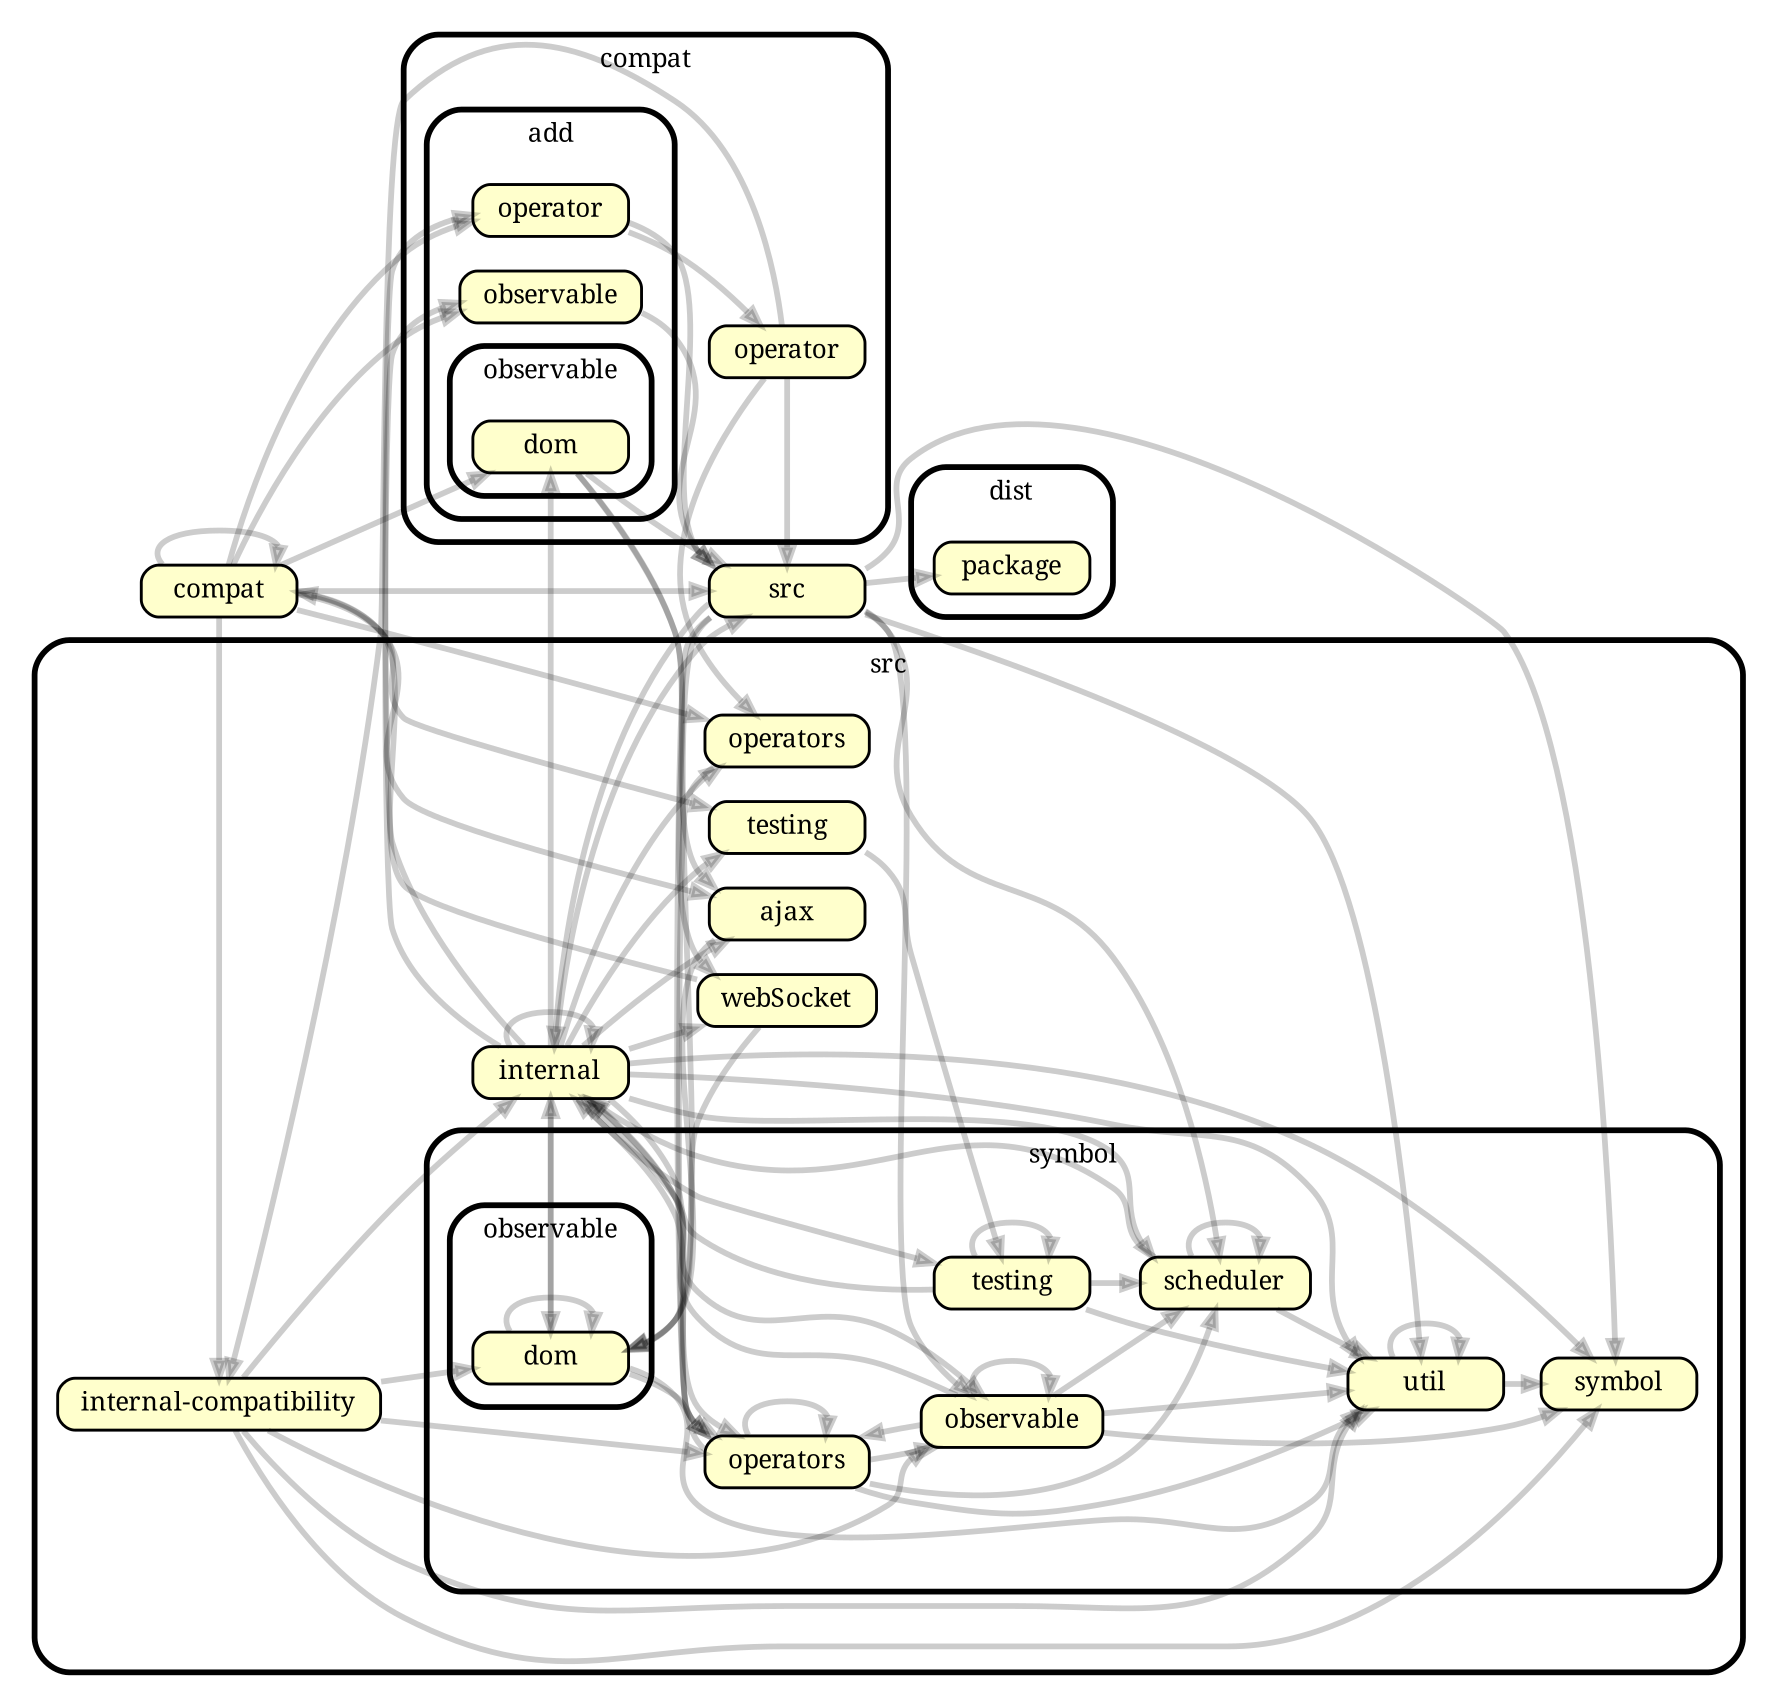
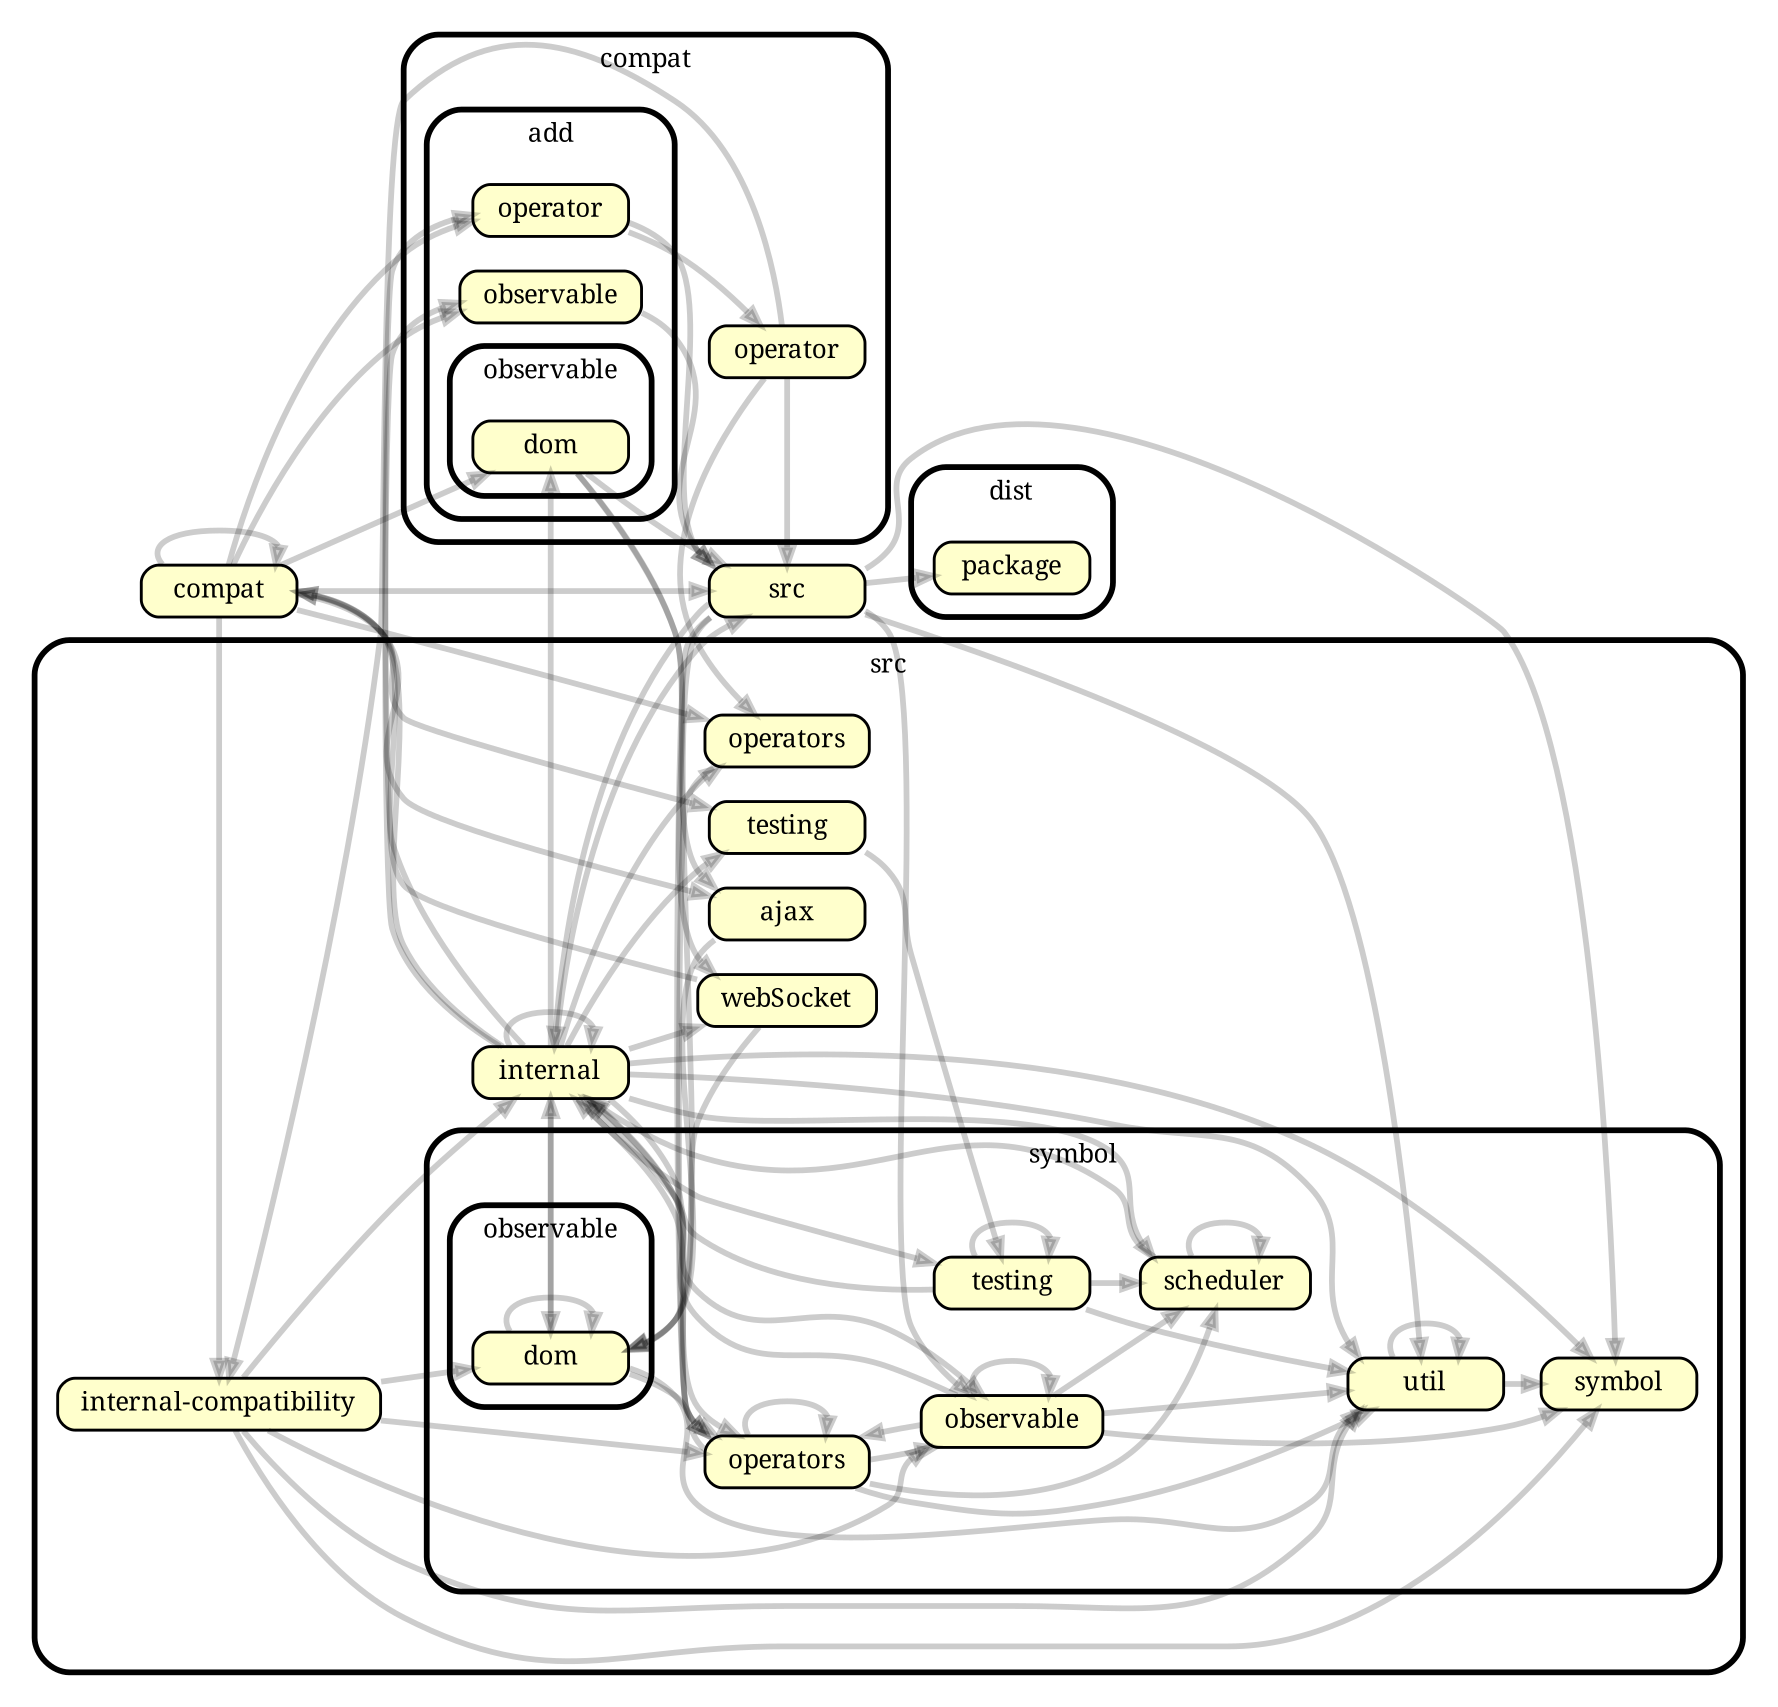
(1047, 904) -> none
(645, 995) -> (395, 821)
(1316, 1330) -> none
